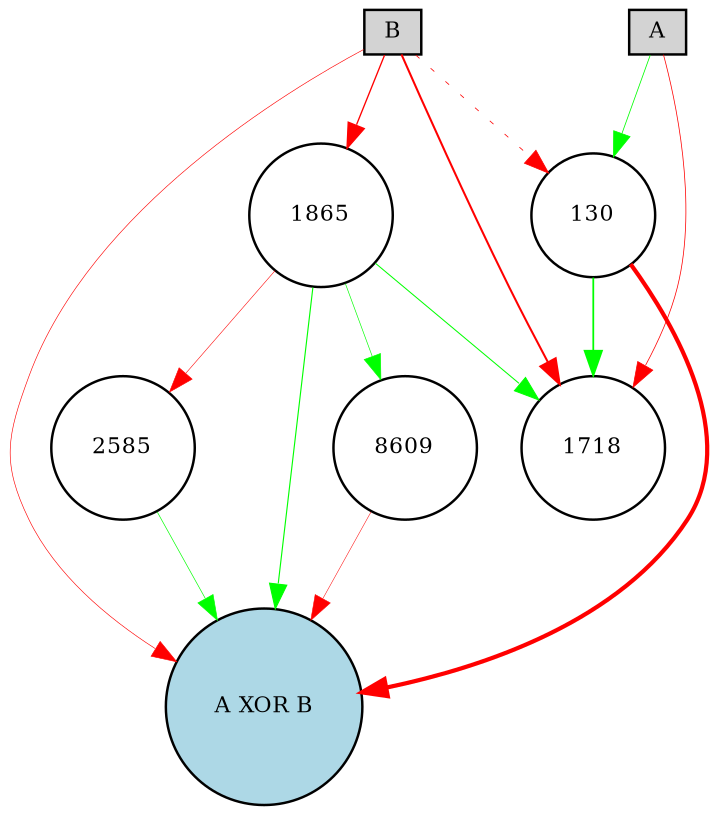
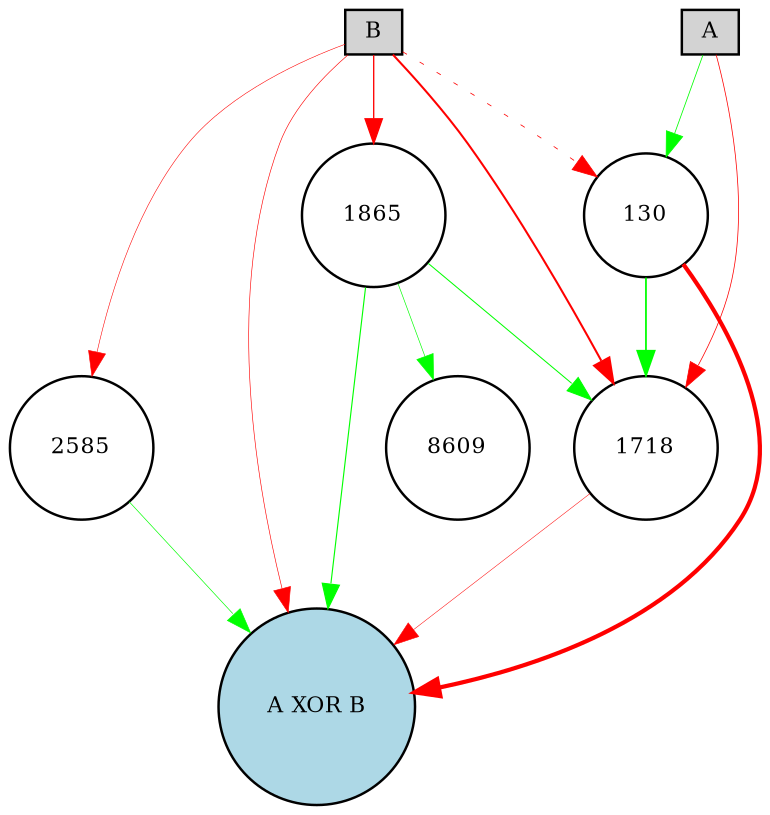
(230, 322) -> (176, 160)
(347, 555) -> (502, 562)
